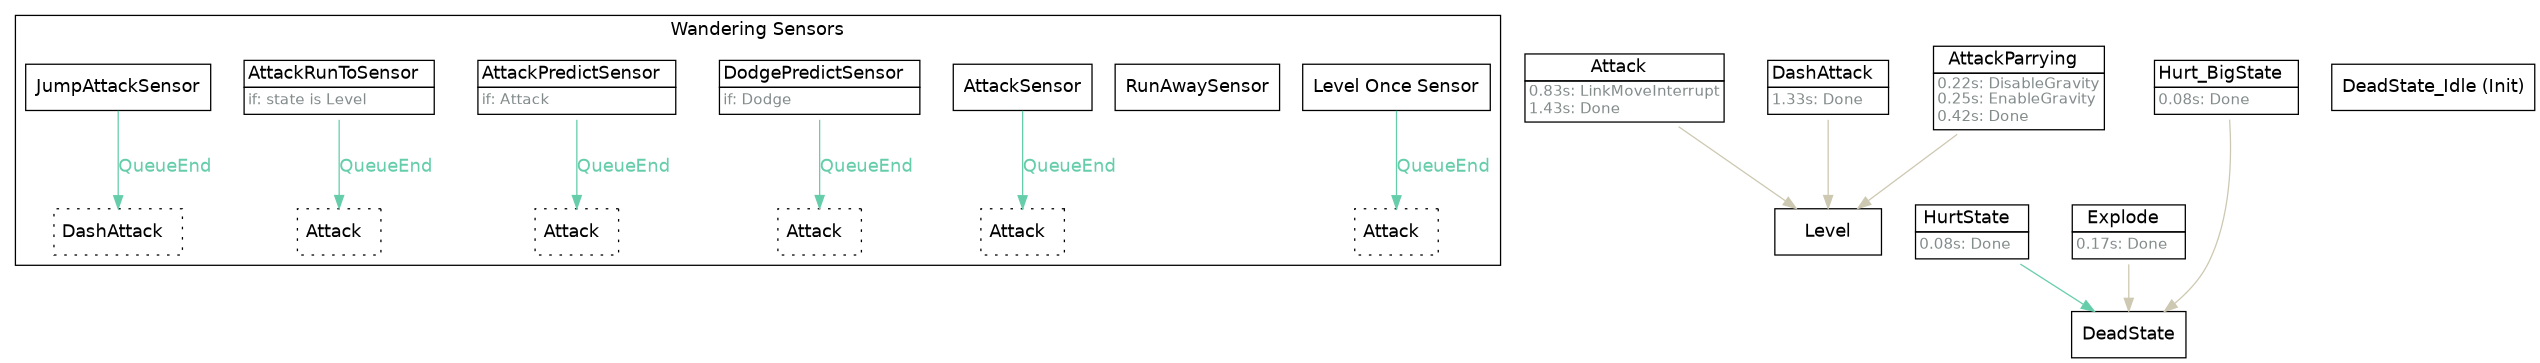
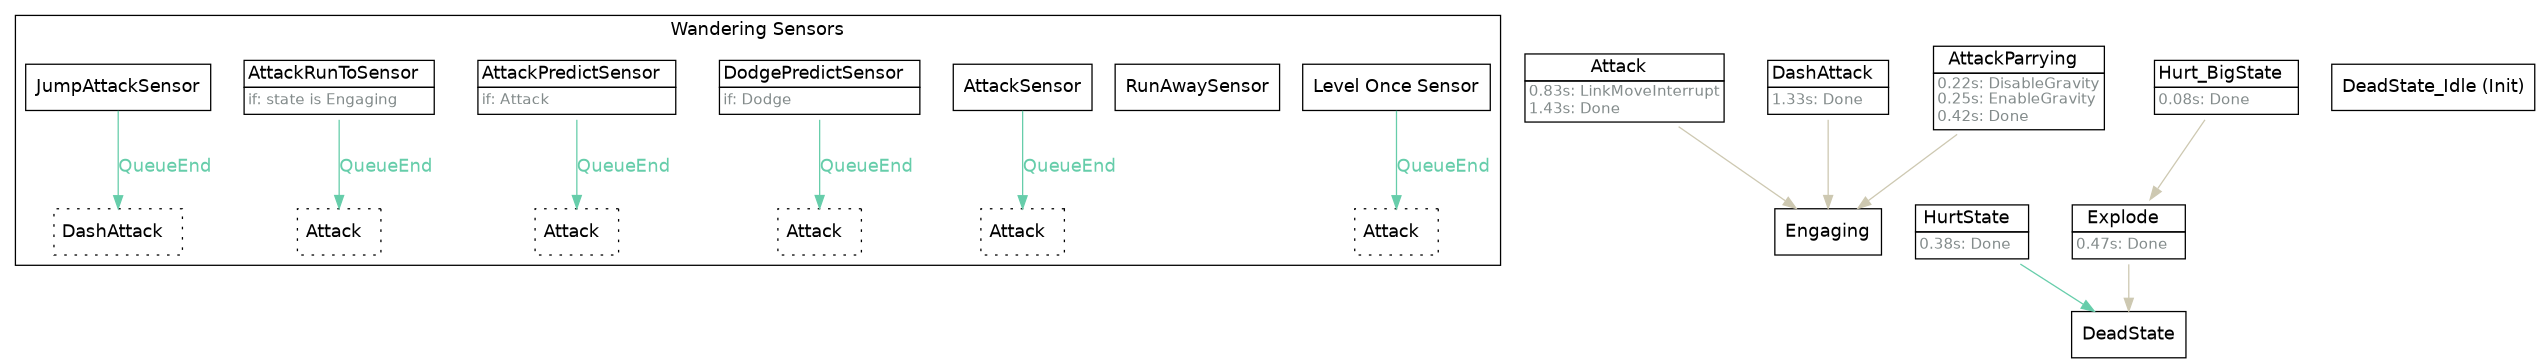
(308, 100) -> (323, 100)
(2223, 219) -> (2181, 154)
(1828, 232) -> (1828, 232)
(1966, 244) -> (1966, 244)
(2122, 244) -> (2122, 244)
